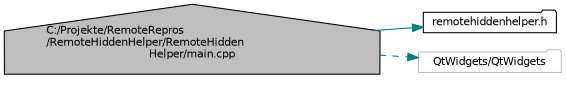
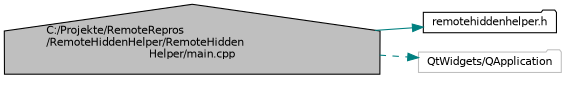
(490, 62) -> (490, 62)
